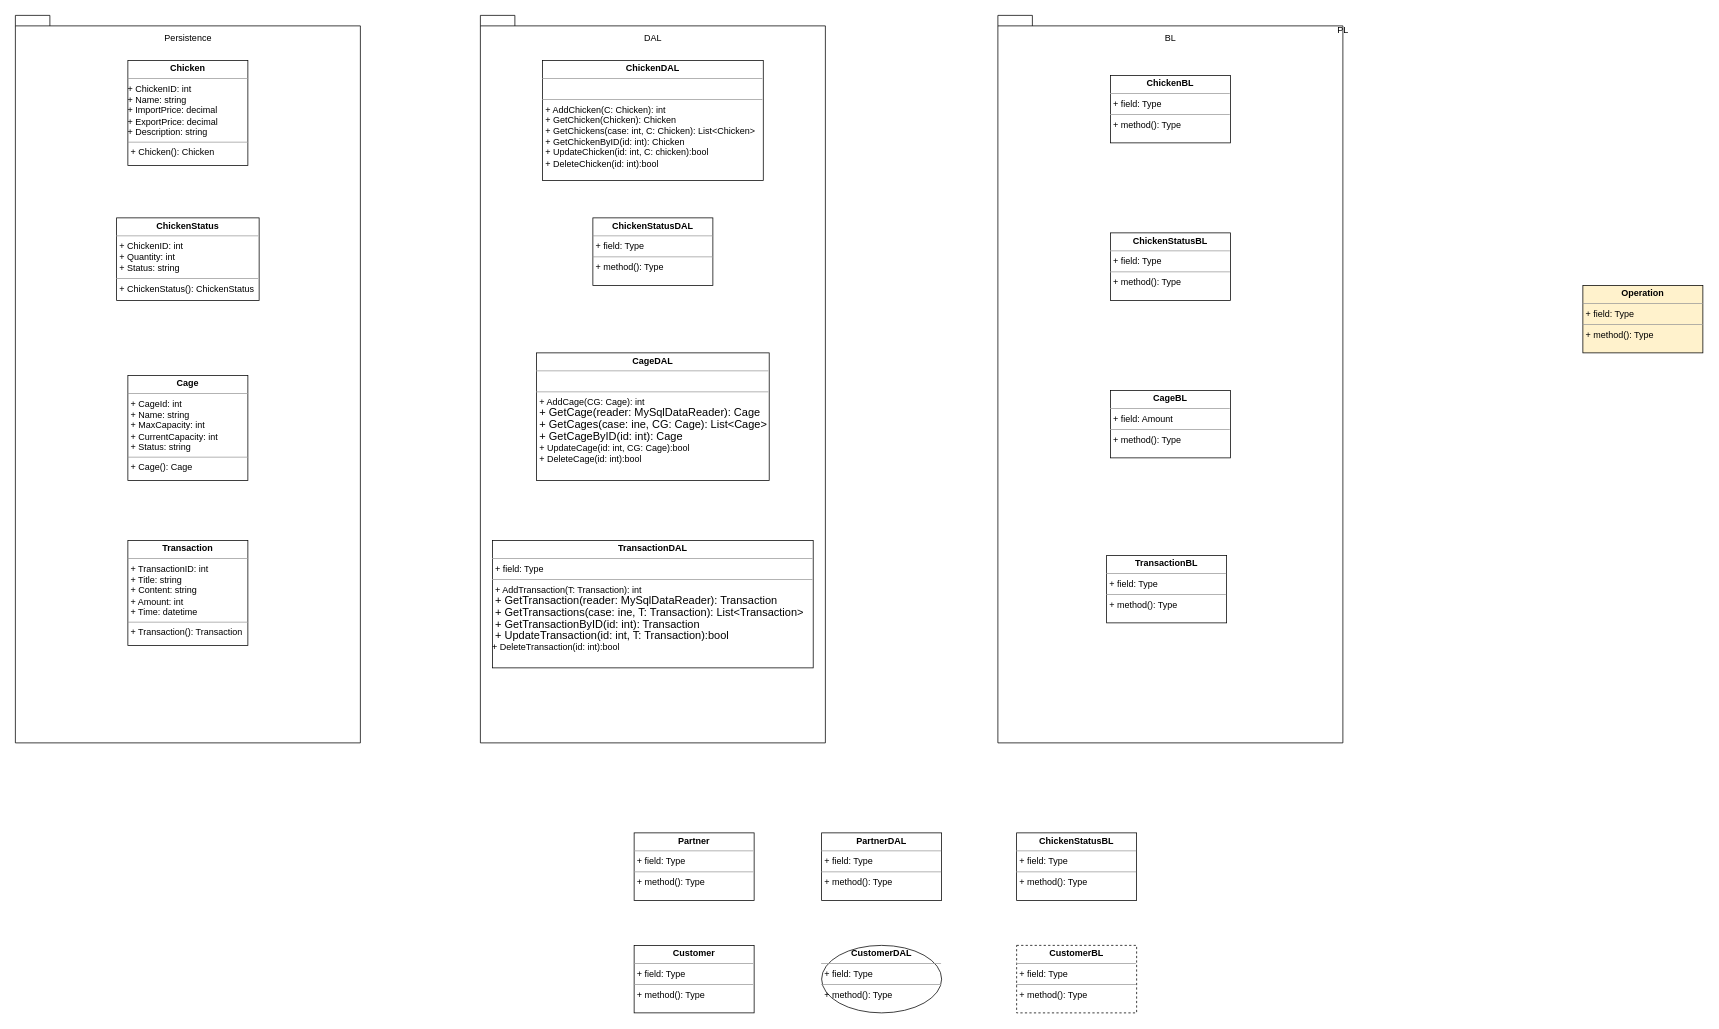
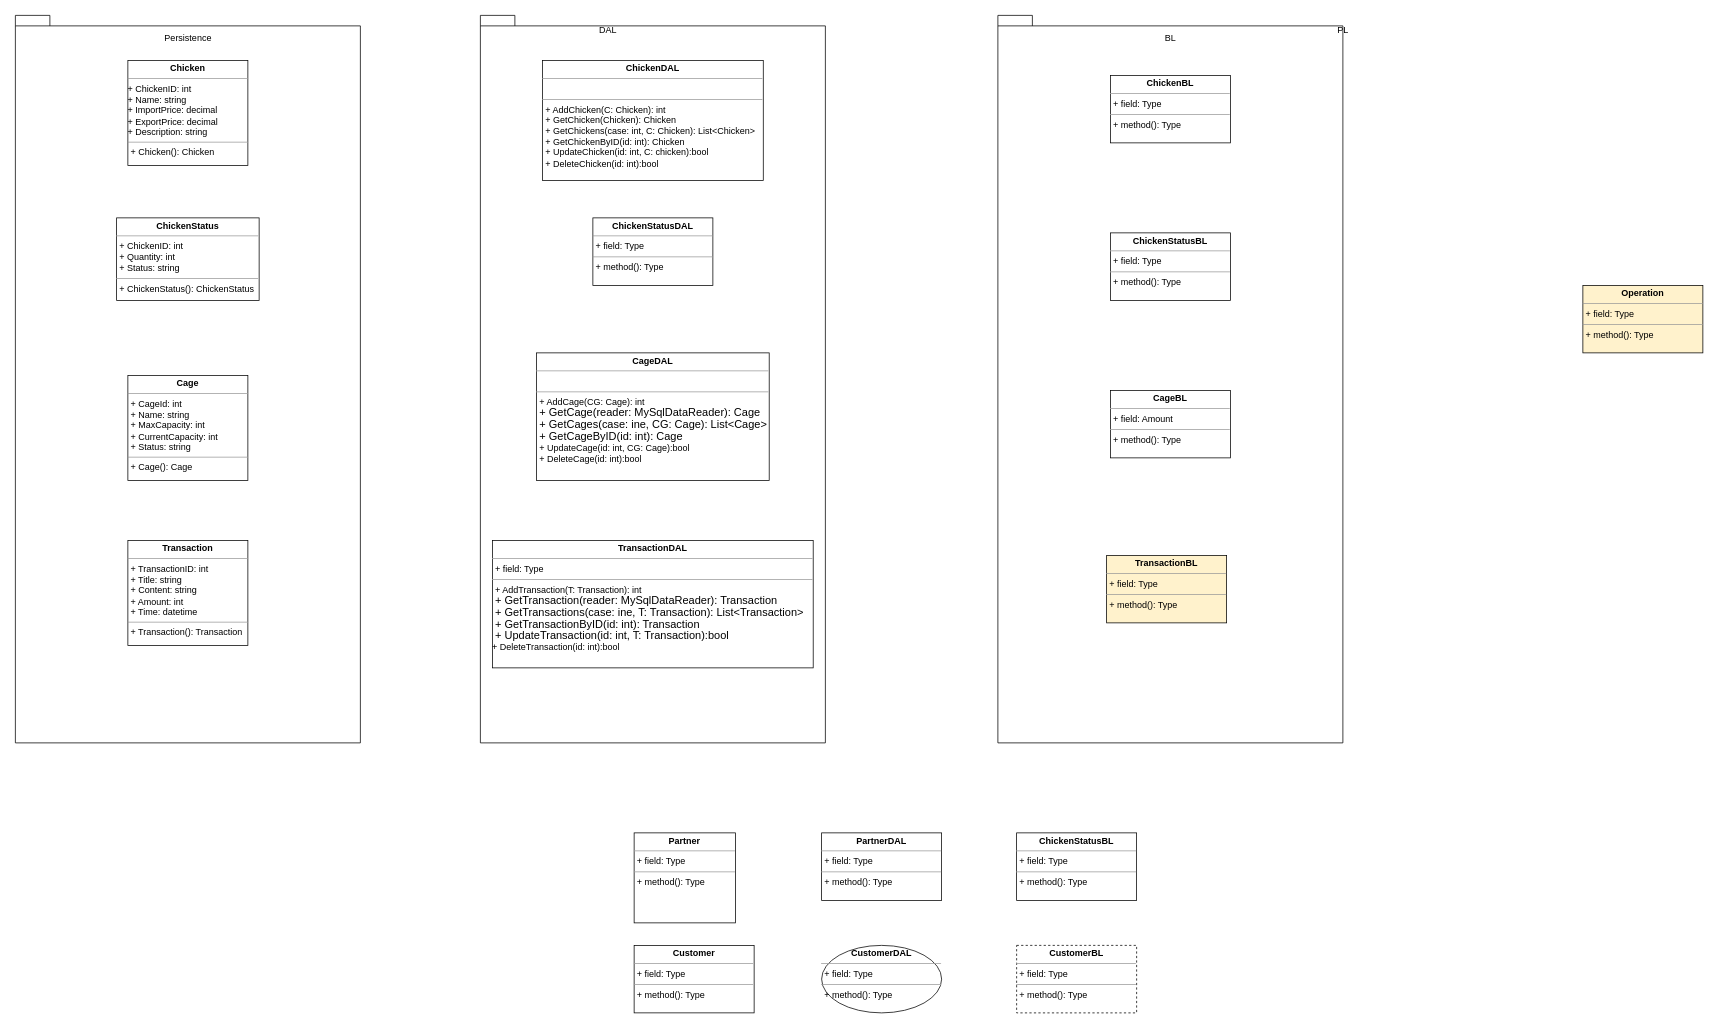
(653, 38) -> (608, 30)
(1167, 589) -> (1167, 589)
(694, 867) -> (685, 878)
